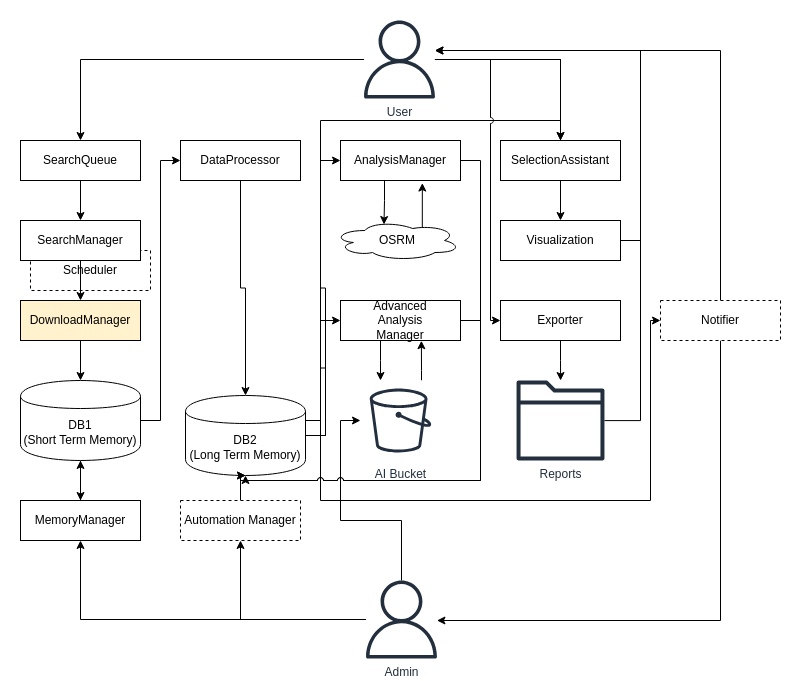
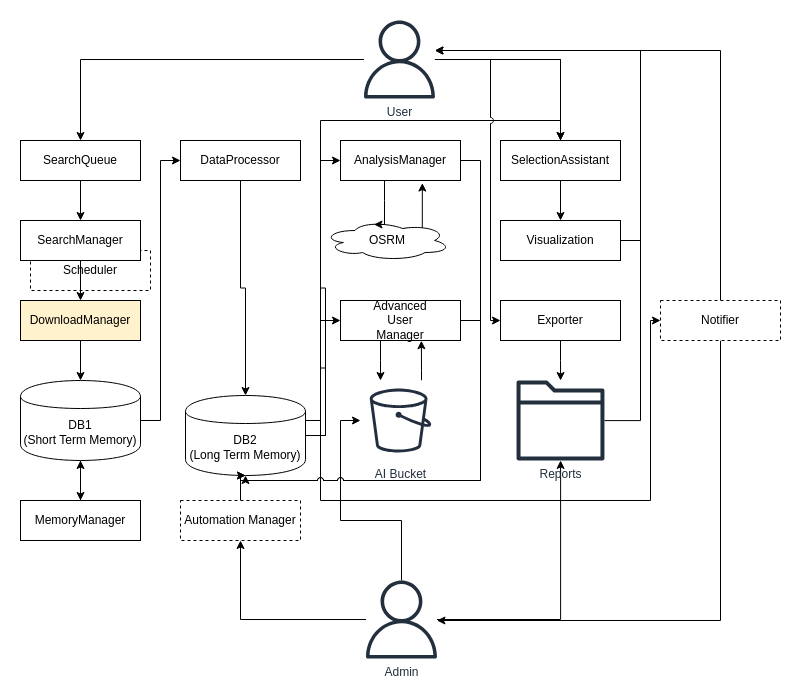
(397, 241) -> (387, 241)
(401, 321) -> (401, 321)
(124, 620) -> (561, 543)
